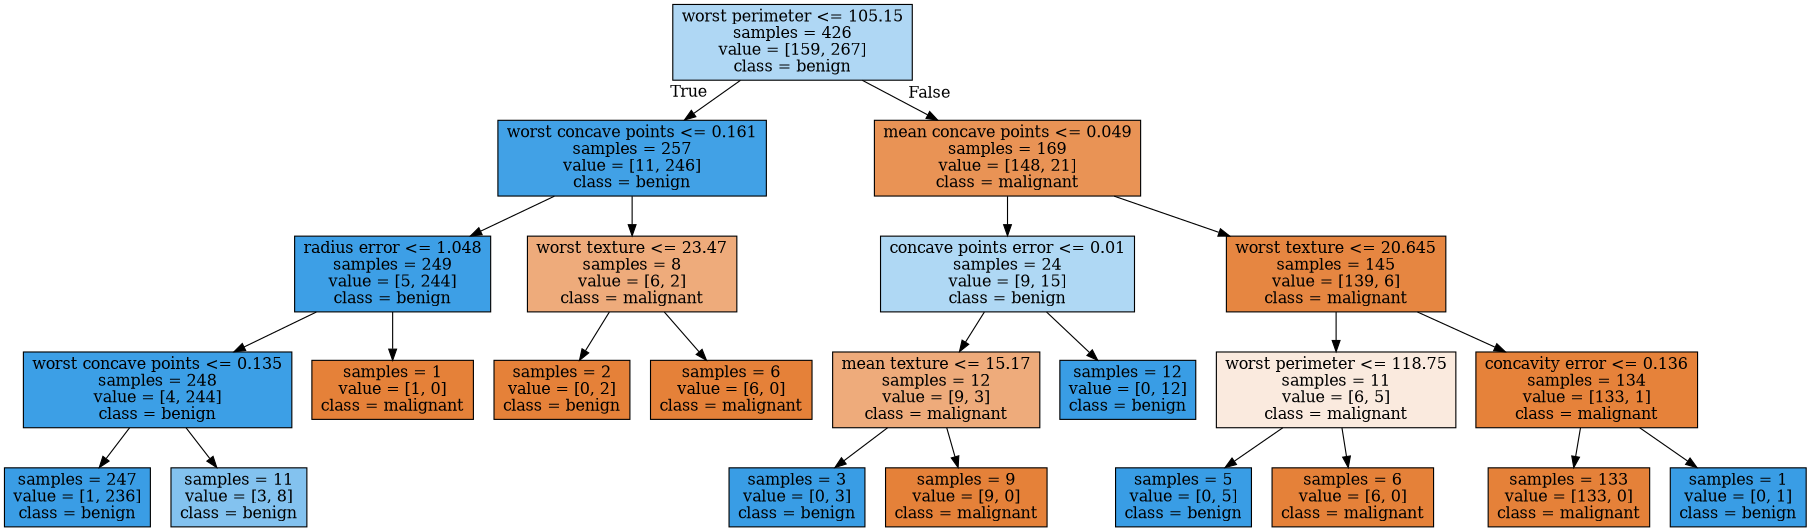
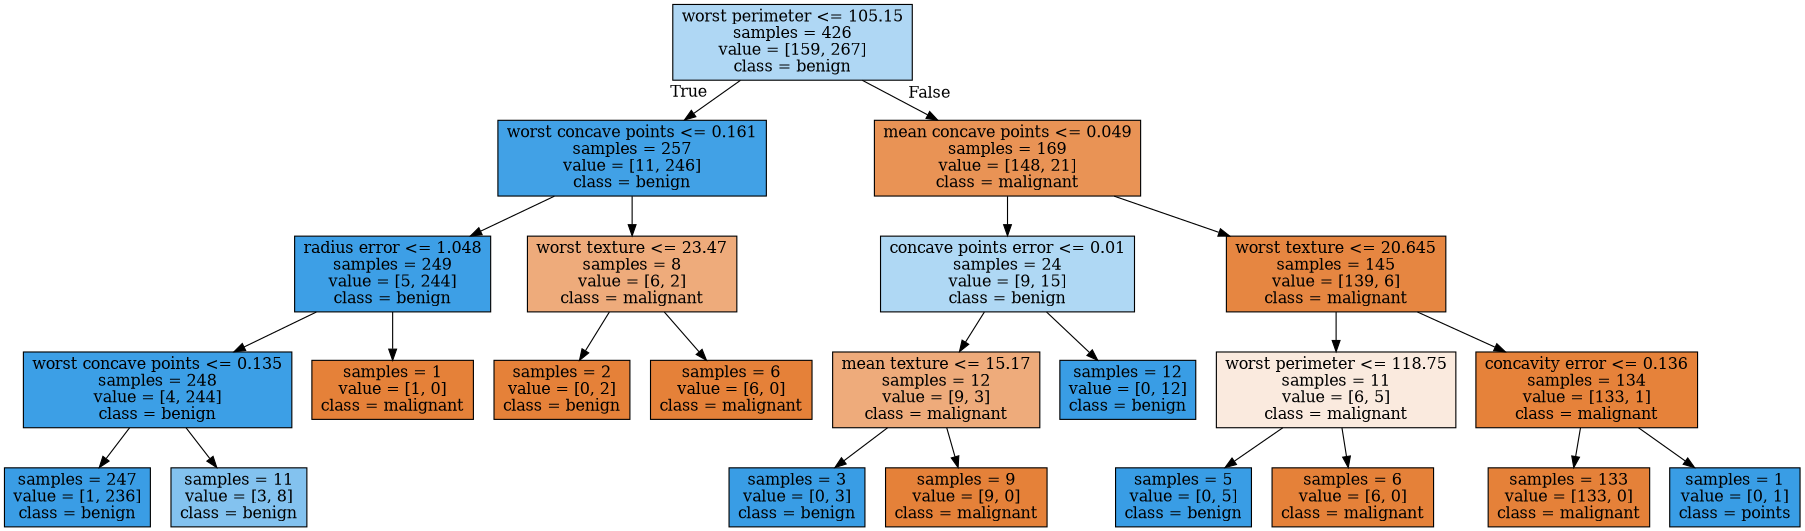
(1738, 497) -> (1735, 497)
